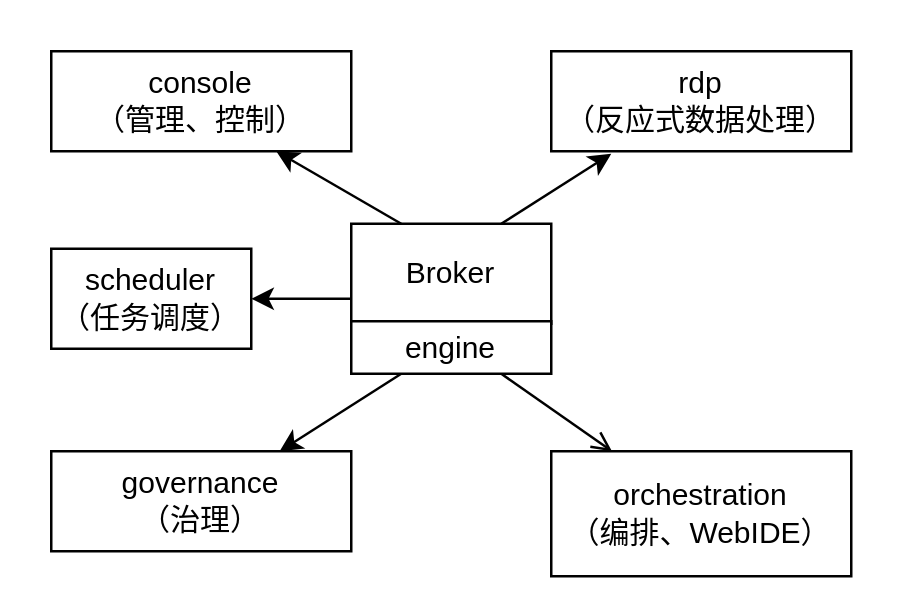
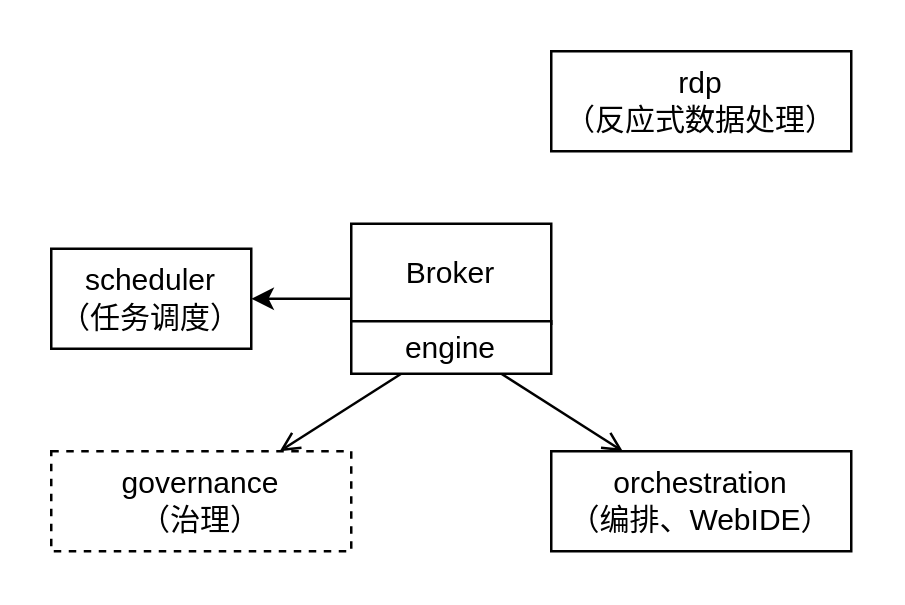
(201, 101) -> none
(346, 191) -> none
(550, 193) -> (501, 224)
(295, 442) -> (291, 444)
(201, 501) -> (201, 501)
(701, 514) -> (701, 501)
